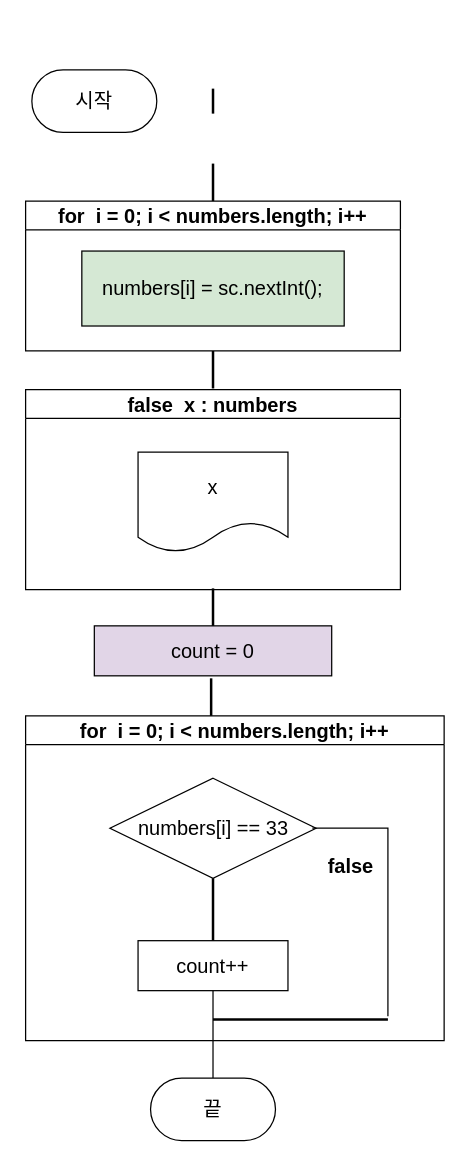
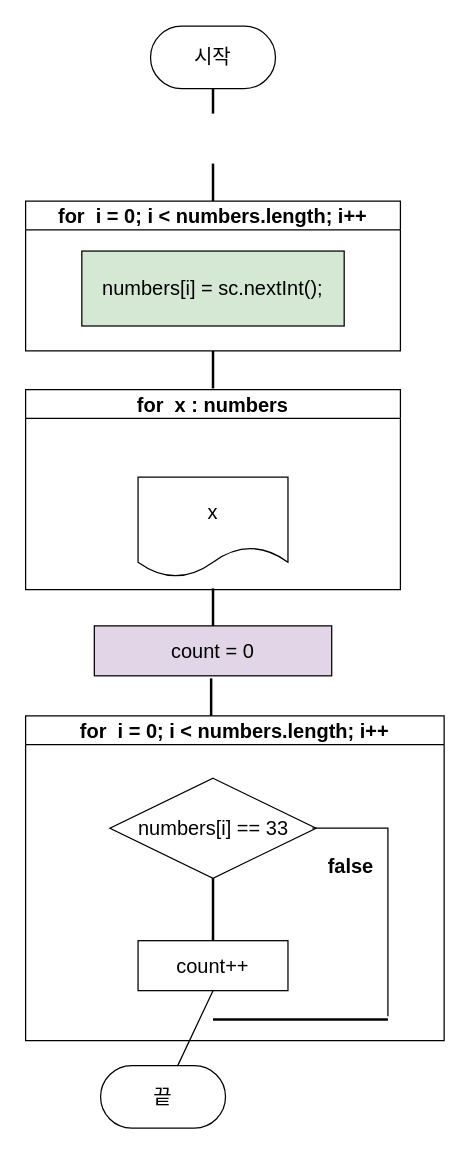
(94, 101) -> (213, 57)
(213, 404) -> (213, 404)
(213, 502) -> (213, 527)
(213, 1109) -> (163, 1097)
